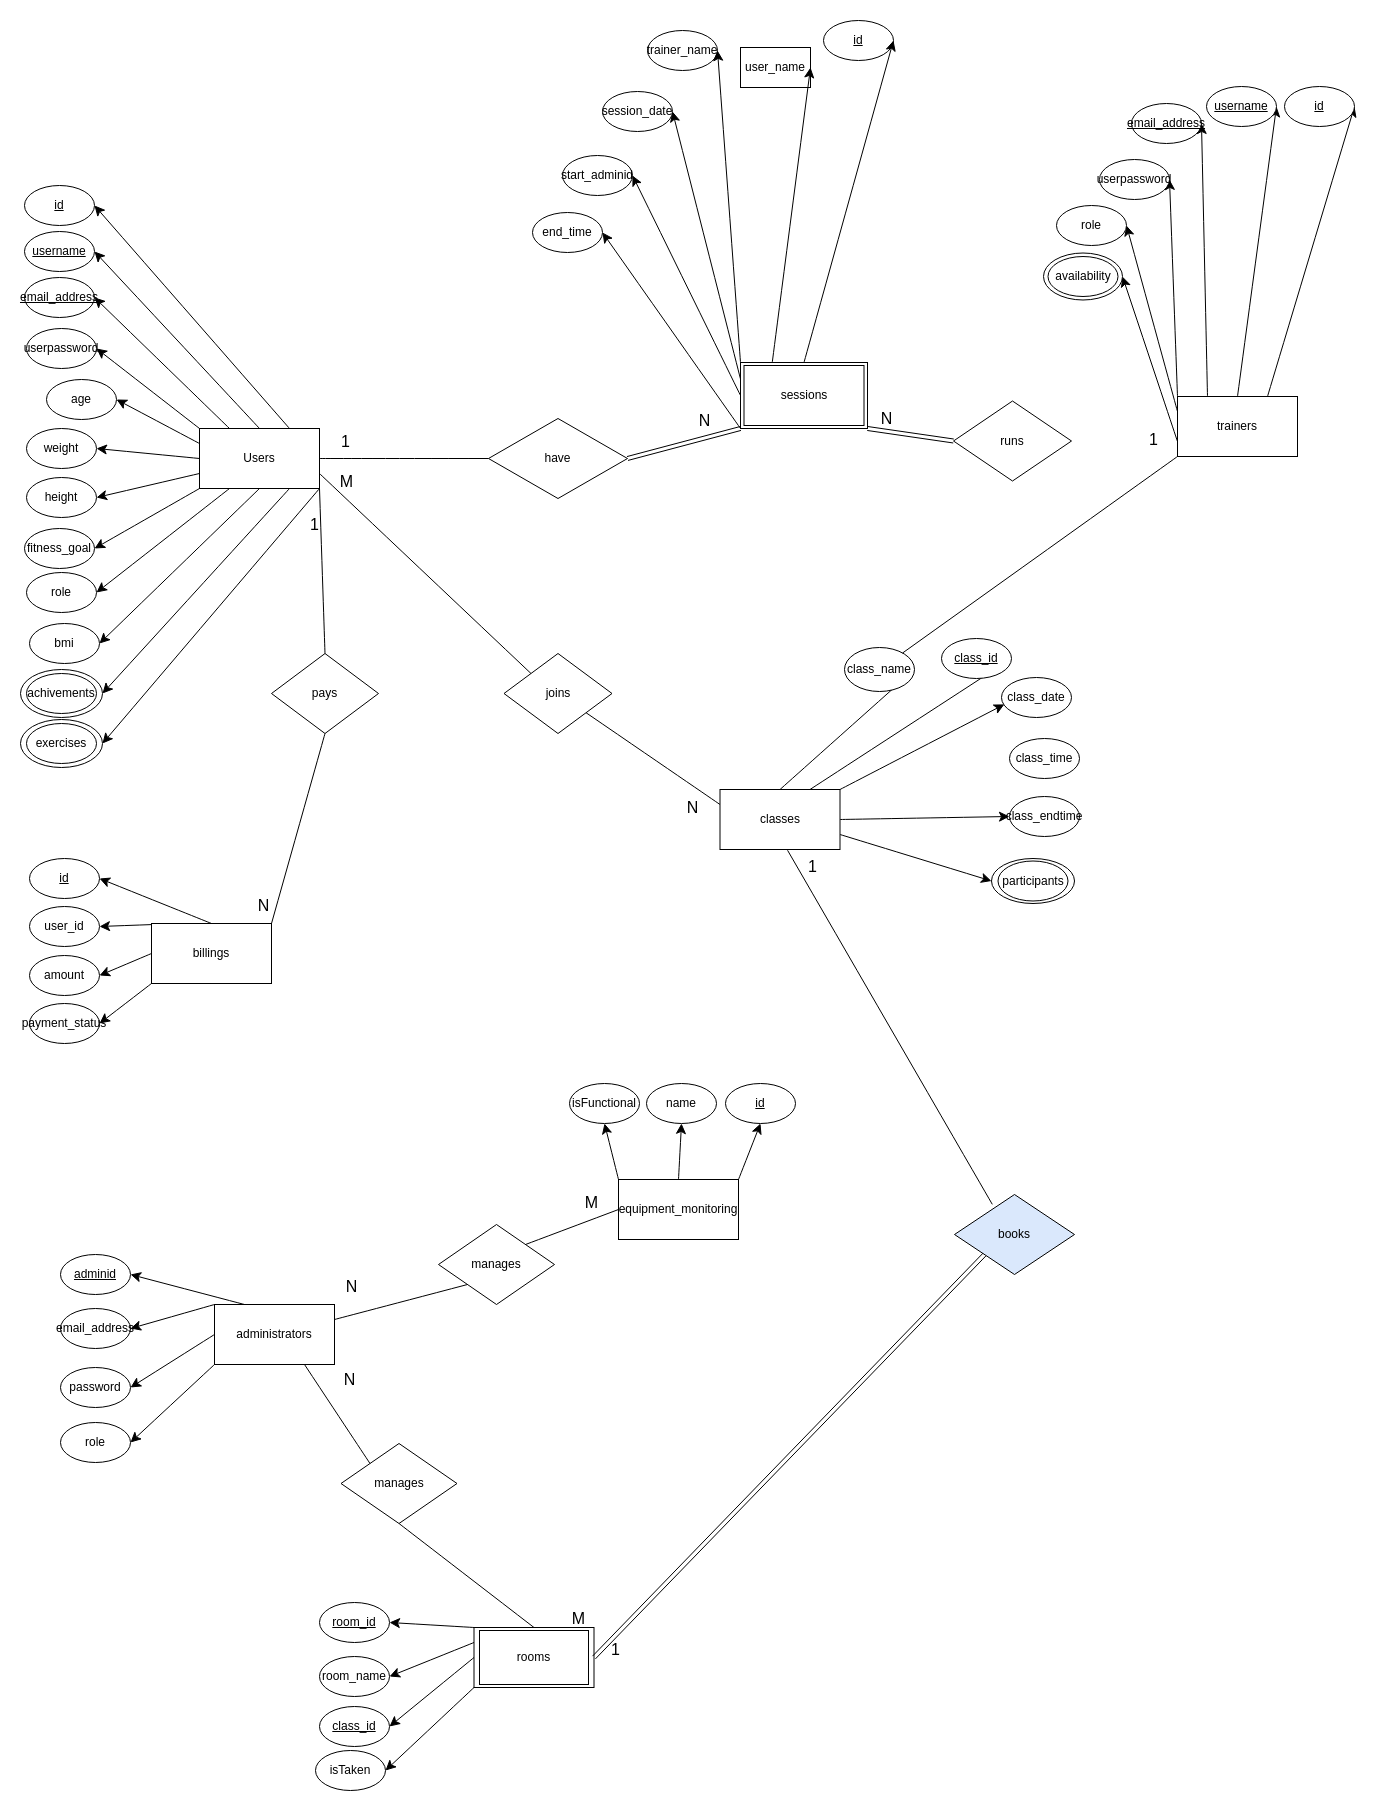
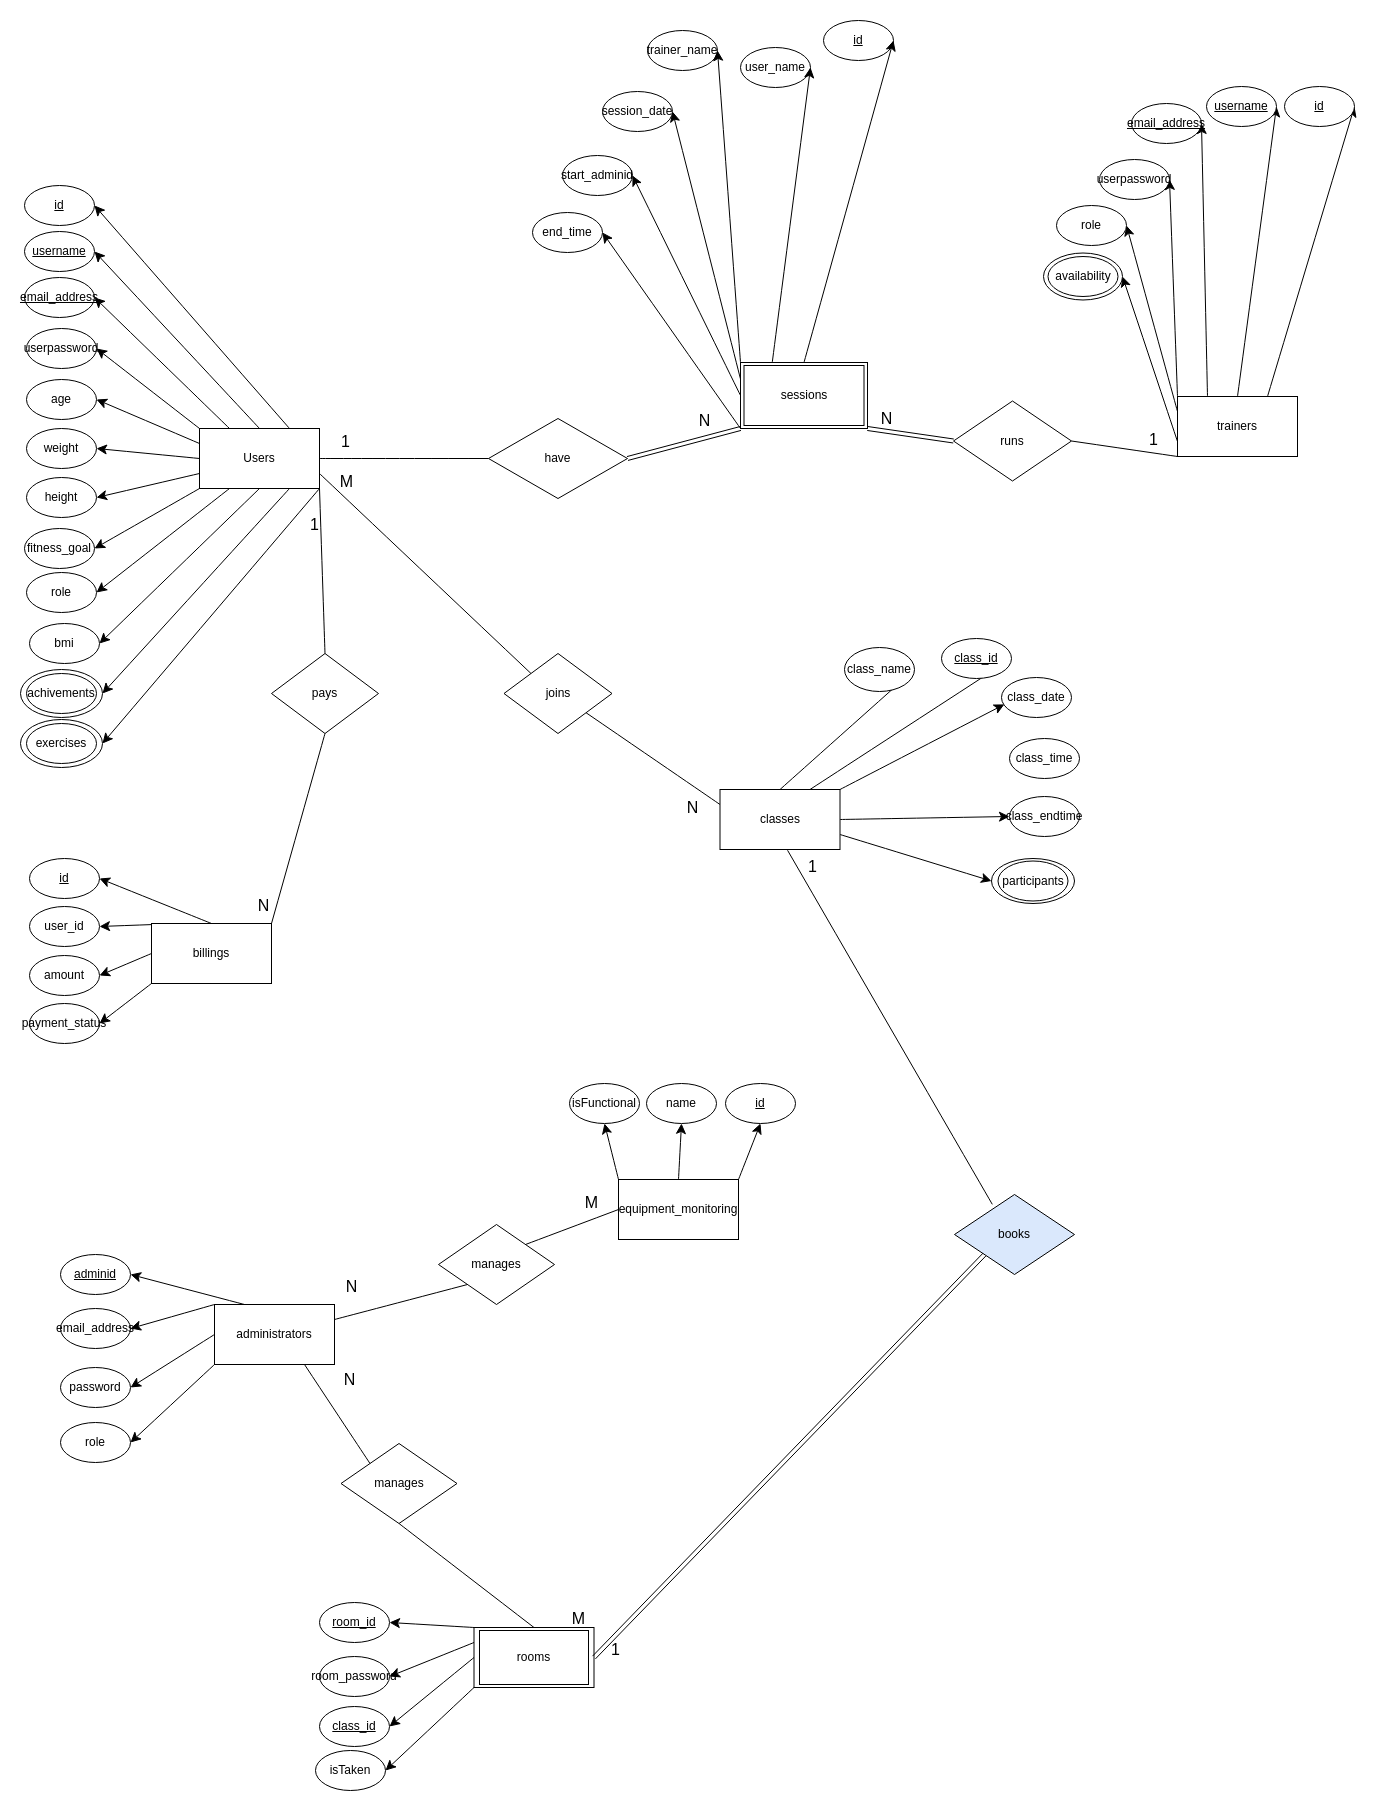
(776, 68) -> (776, 68)
(82, 400) -> (62, 400)
(1040, 555) -> (1124, 449)
(355, 1677) -> (355, 1677)
